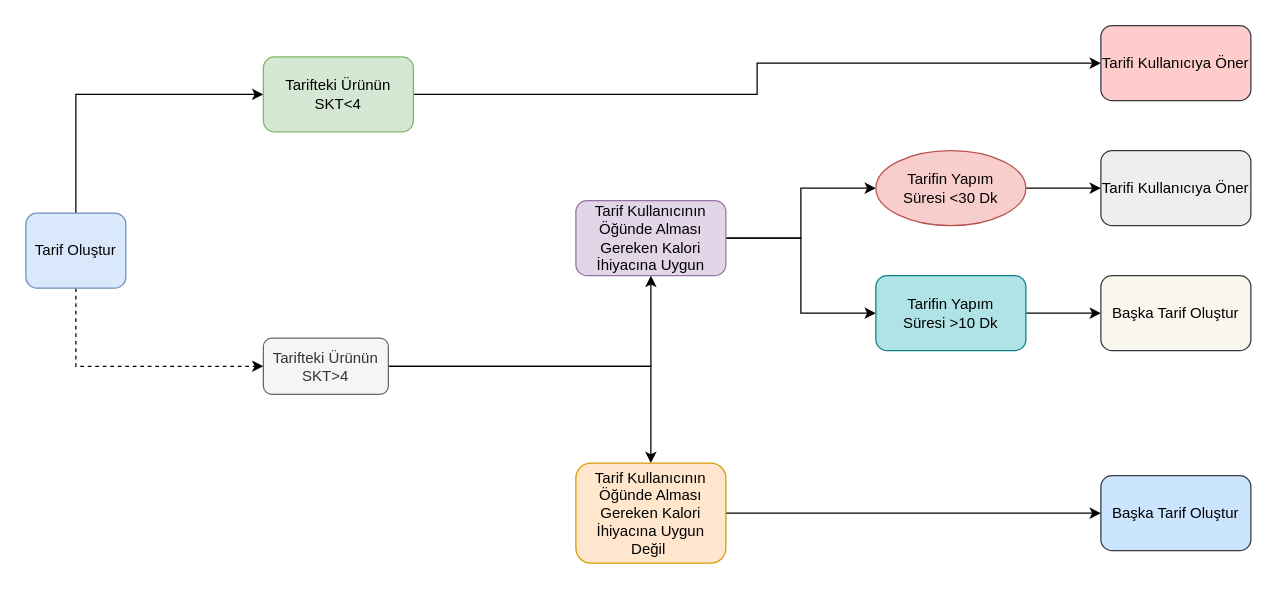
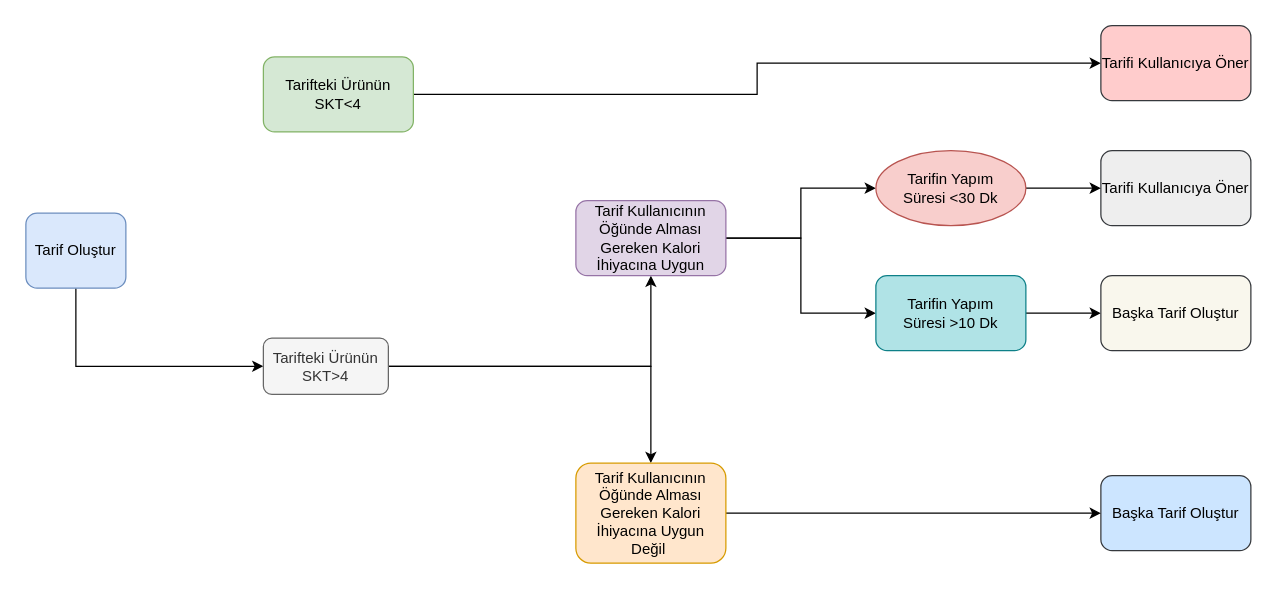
(106, 94) -> none
(127, 366) -> (127, 366)
